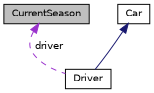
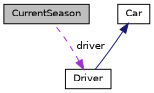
(38, 59) -> (67, 42)
